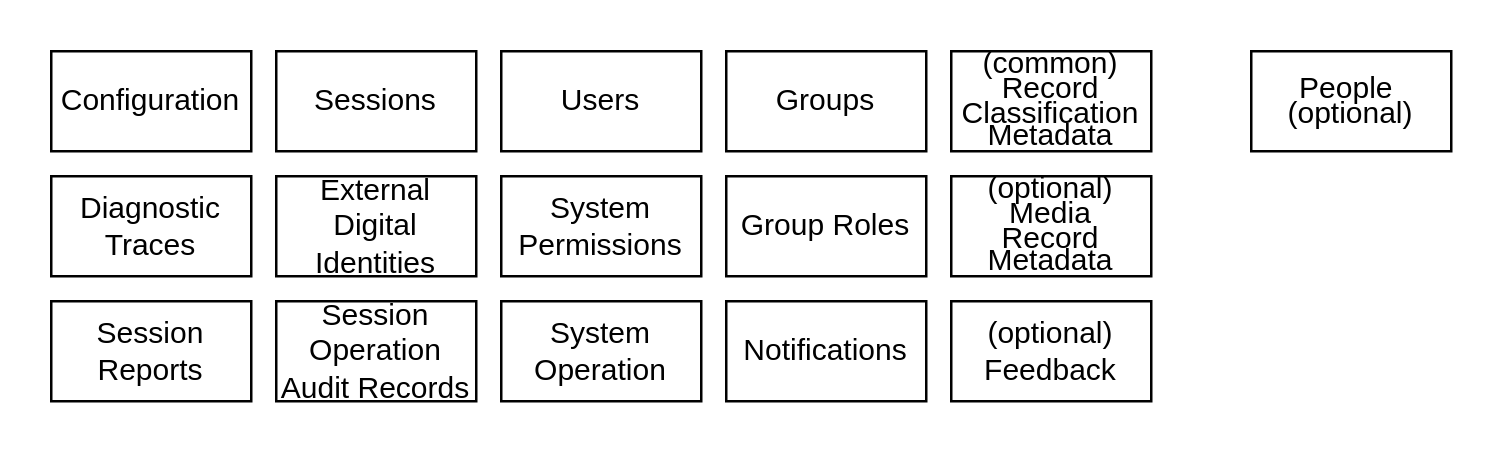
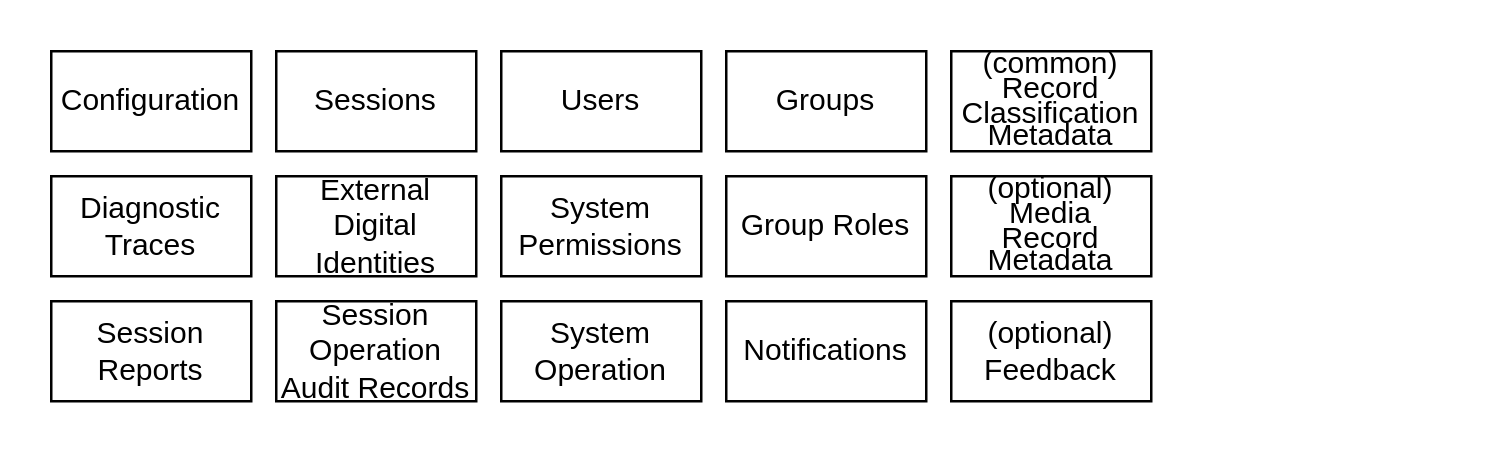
(1351, 101) -> none
